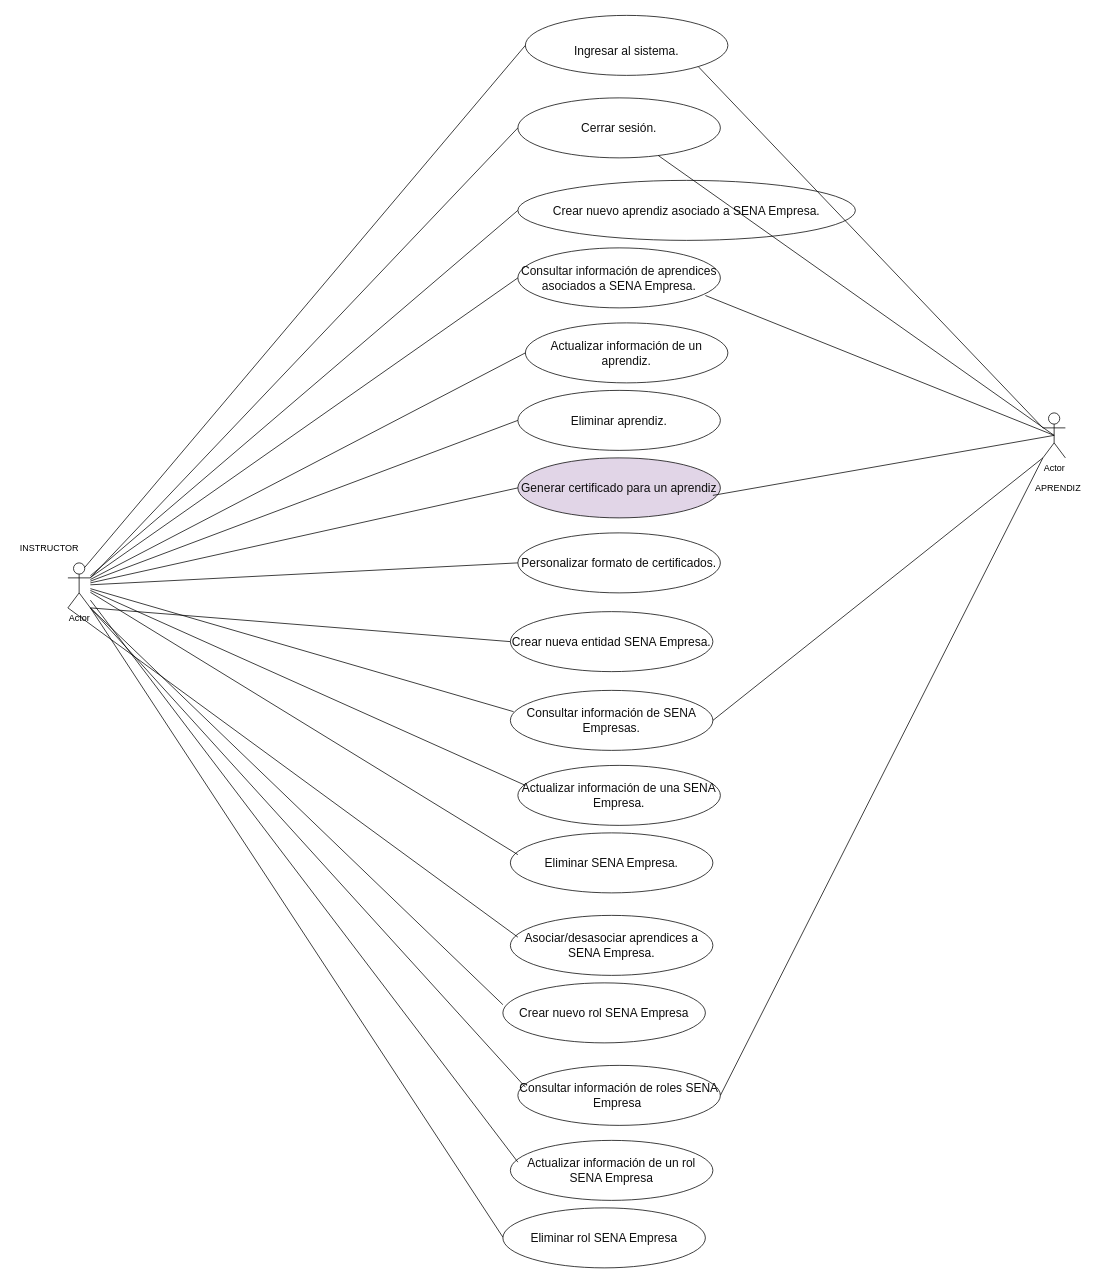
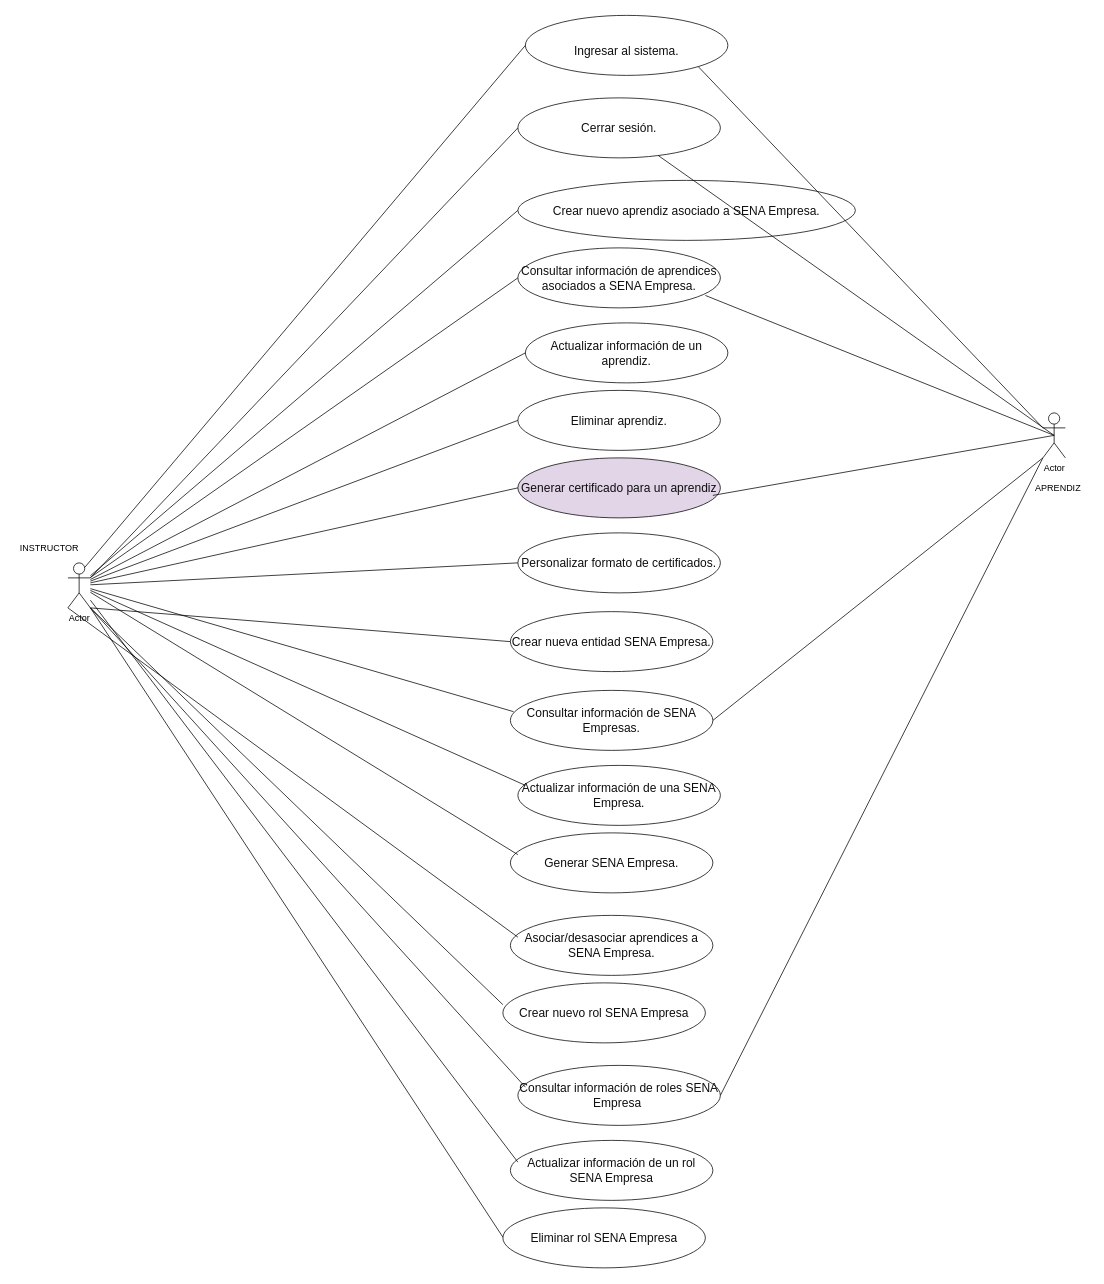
(612, 863) -> (612, 863)
